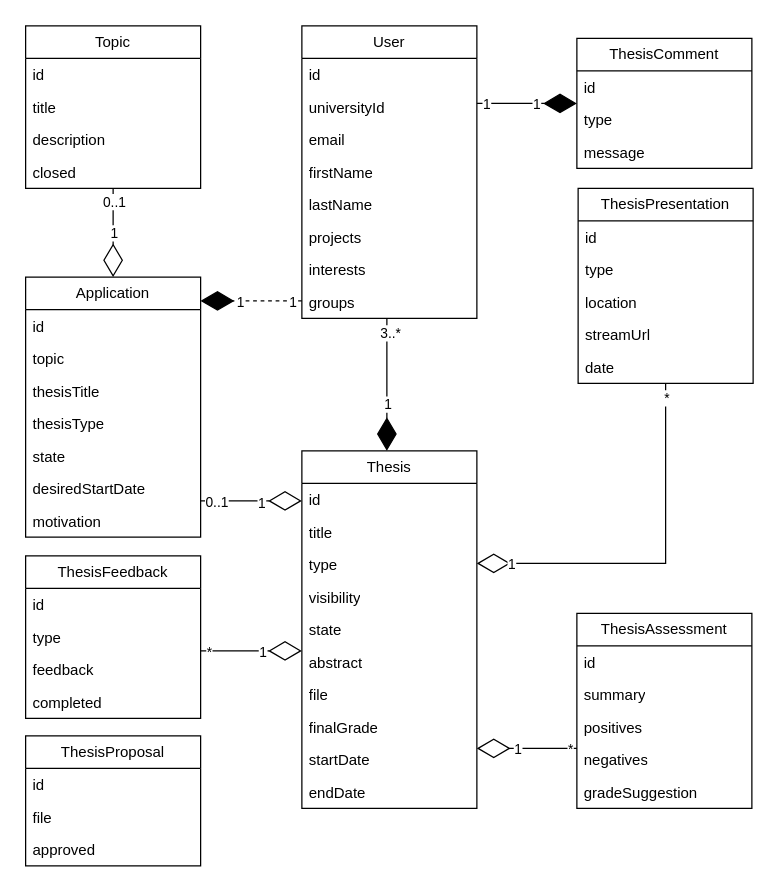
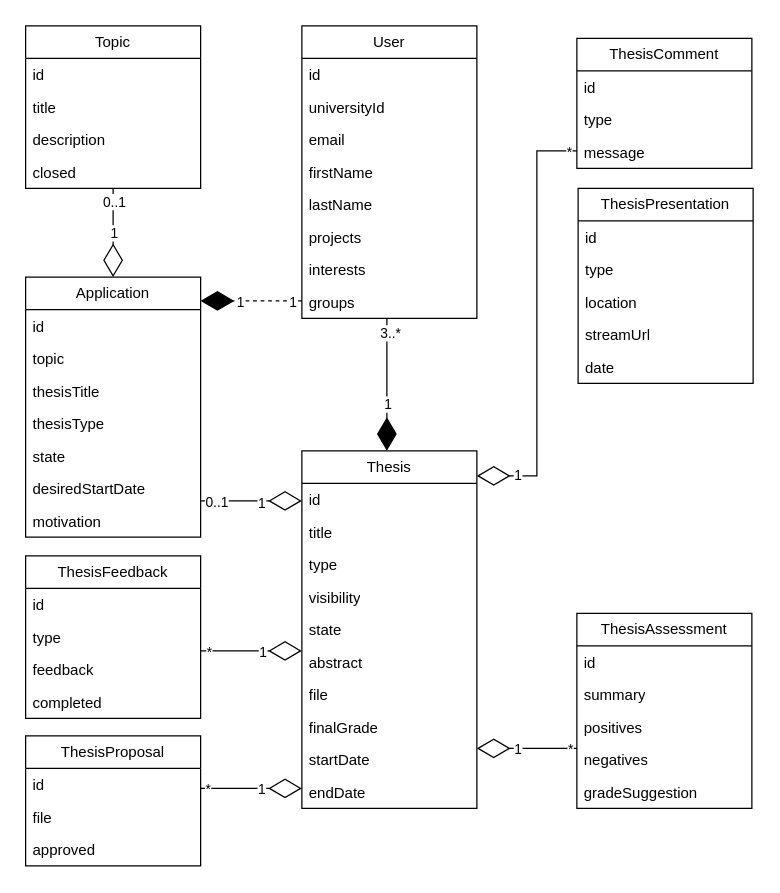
(510, 103) -> none
none -> (537, 307)
(666, 551) -> none
none -> (235, 788)
